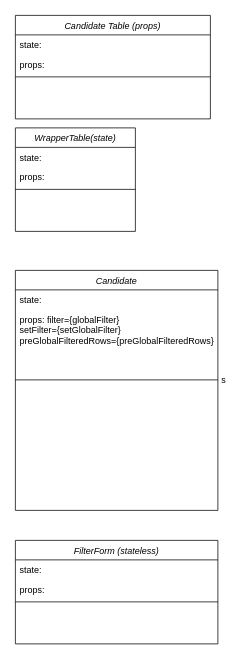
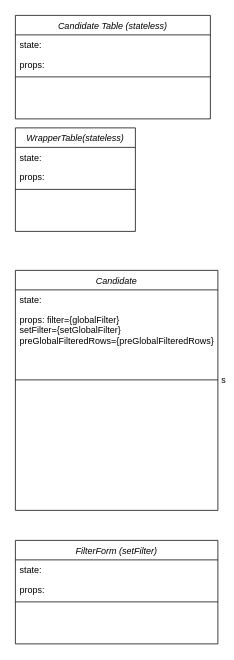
(113, 26) -> (113, 26)
(75, 138) -> (75, 138)
(116, 551) -> (116, 551)
